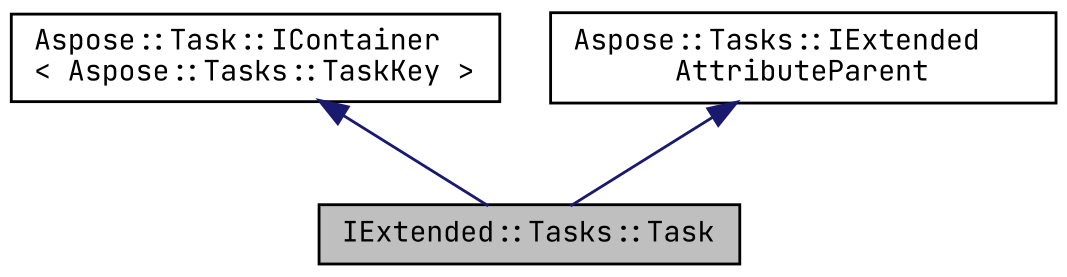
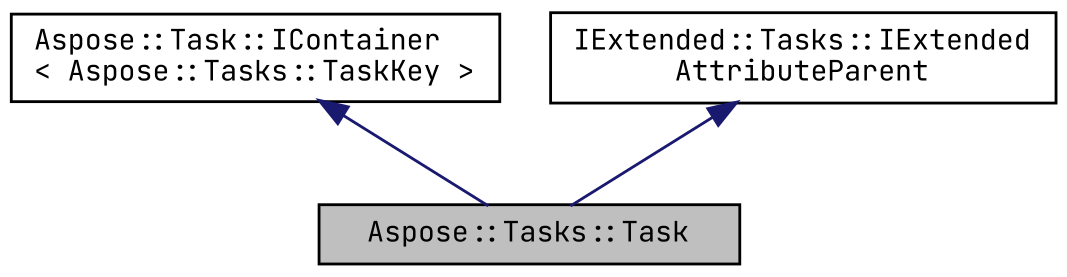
(803, 58) -> (803, 58)
(529, 234) -> (529, 234)
